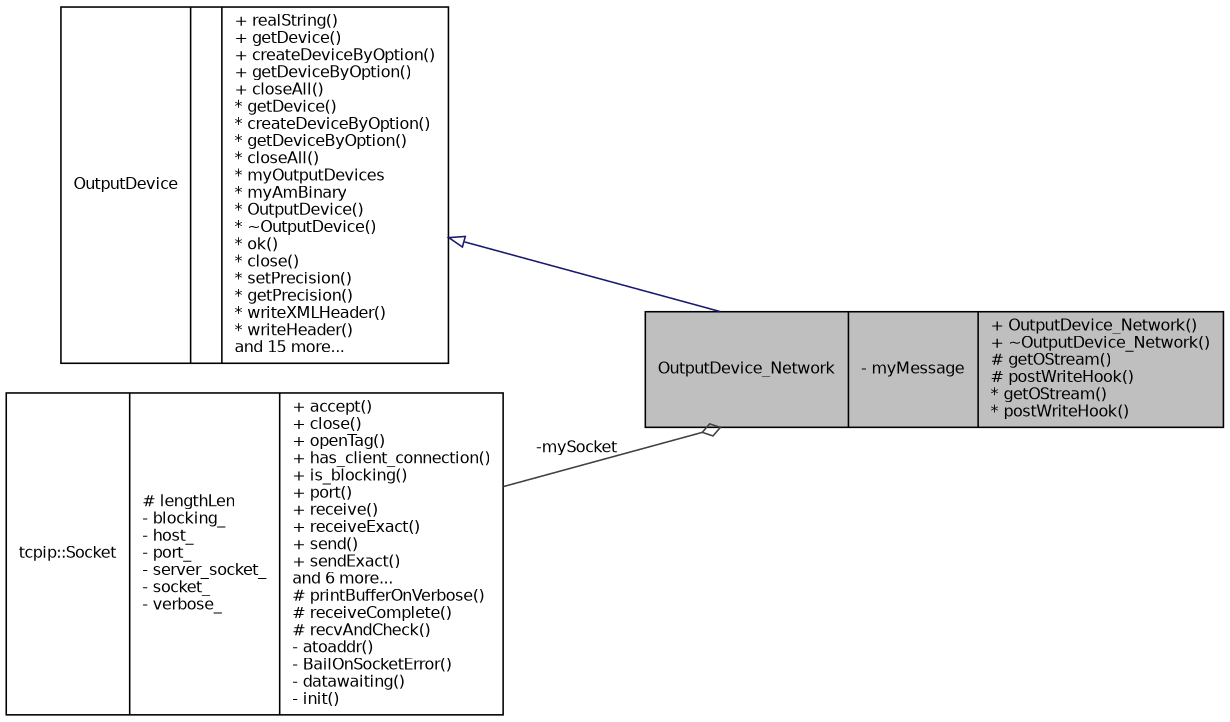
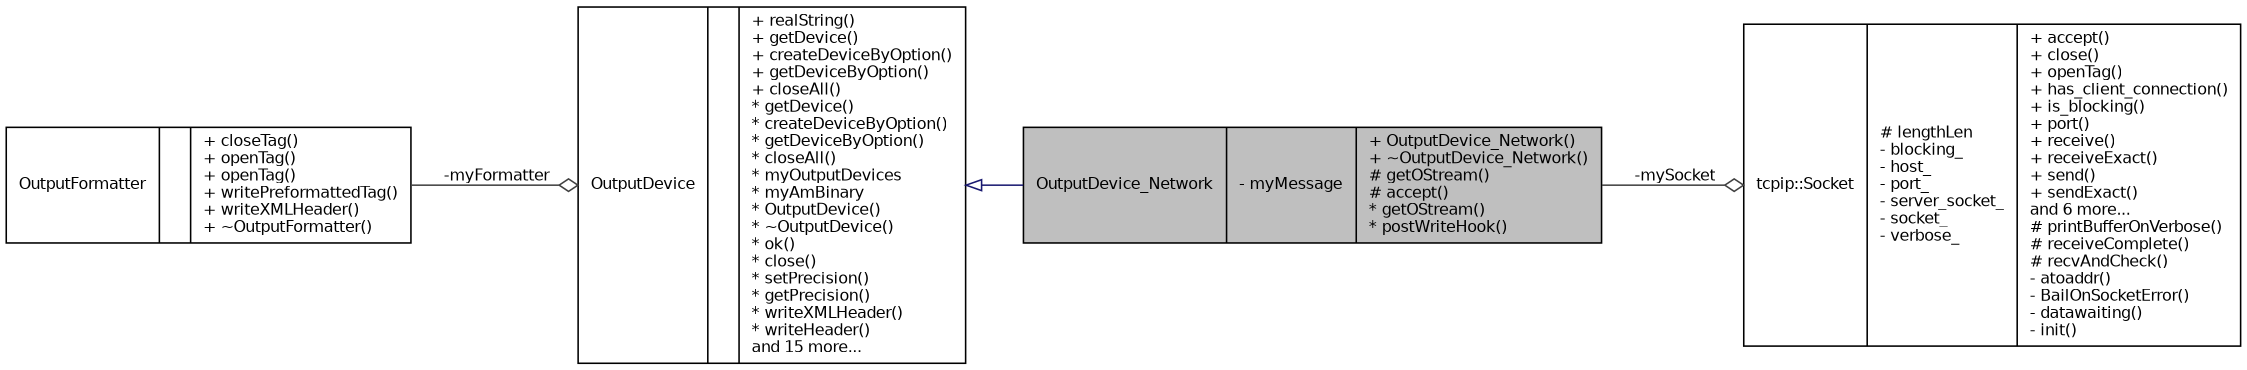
none -> (209, 185)
(1062, 377) -> (1409, 193)
(603, 459) -> (1663, 185)
